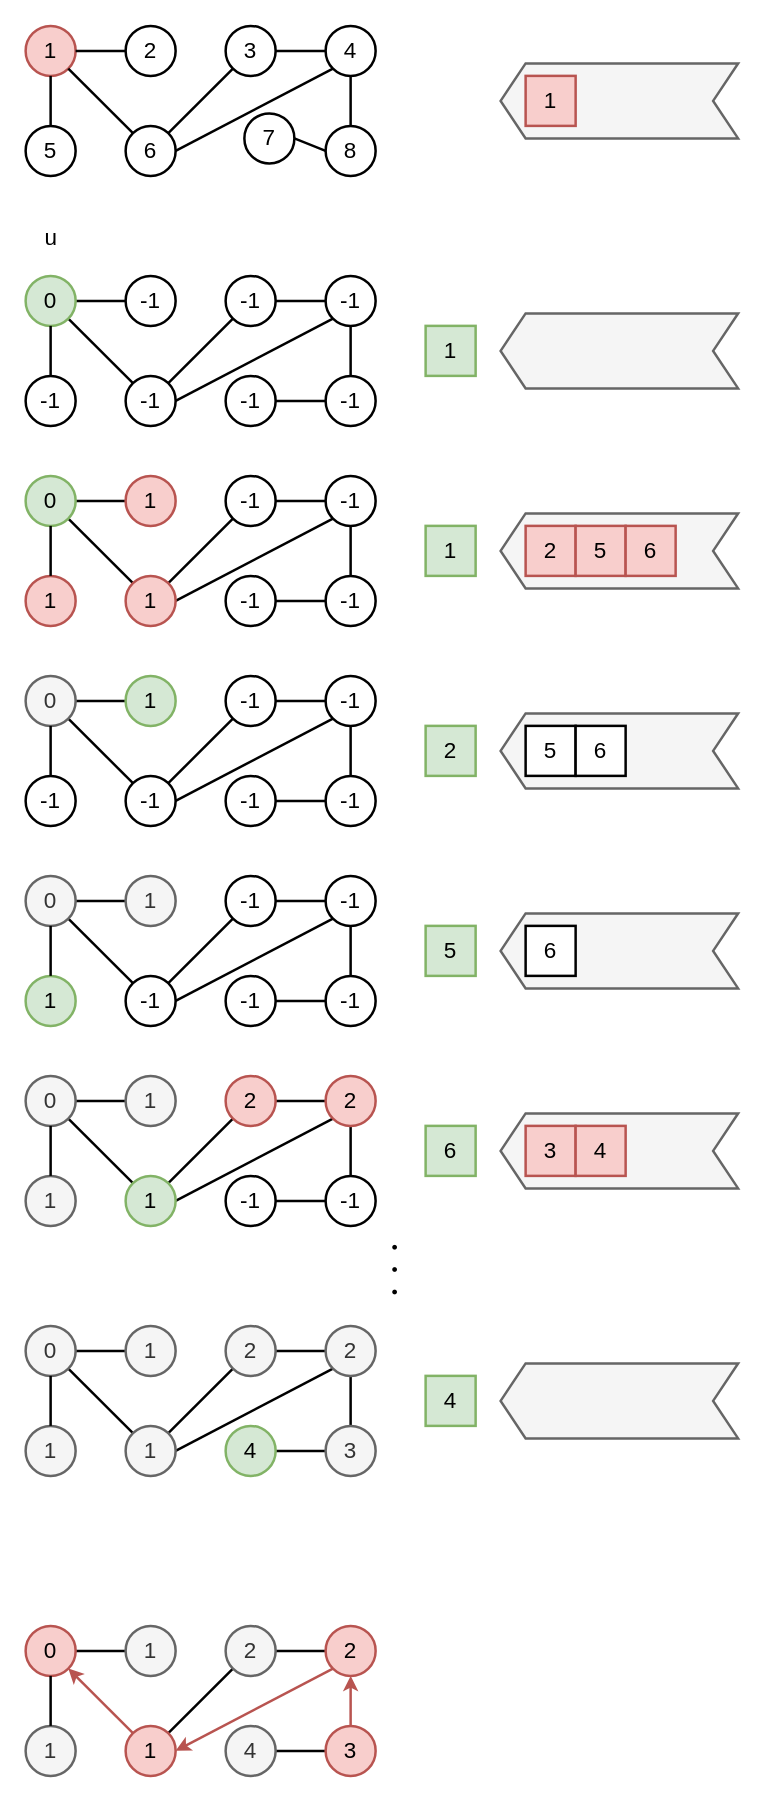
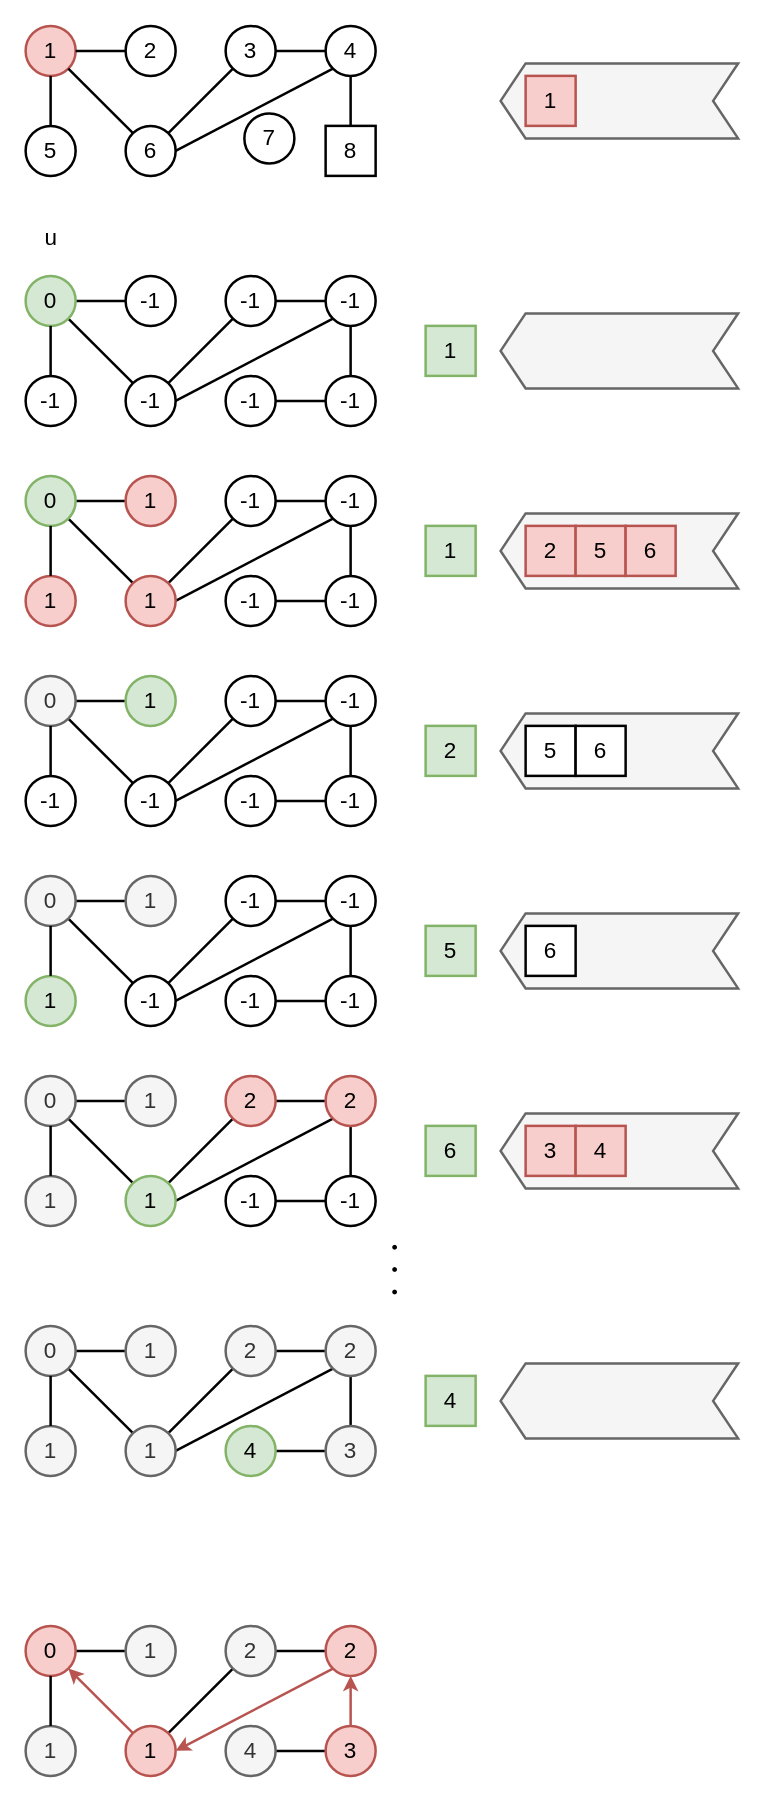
(310, 144) -> none
(351, 151) -> (351, 151)
